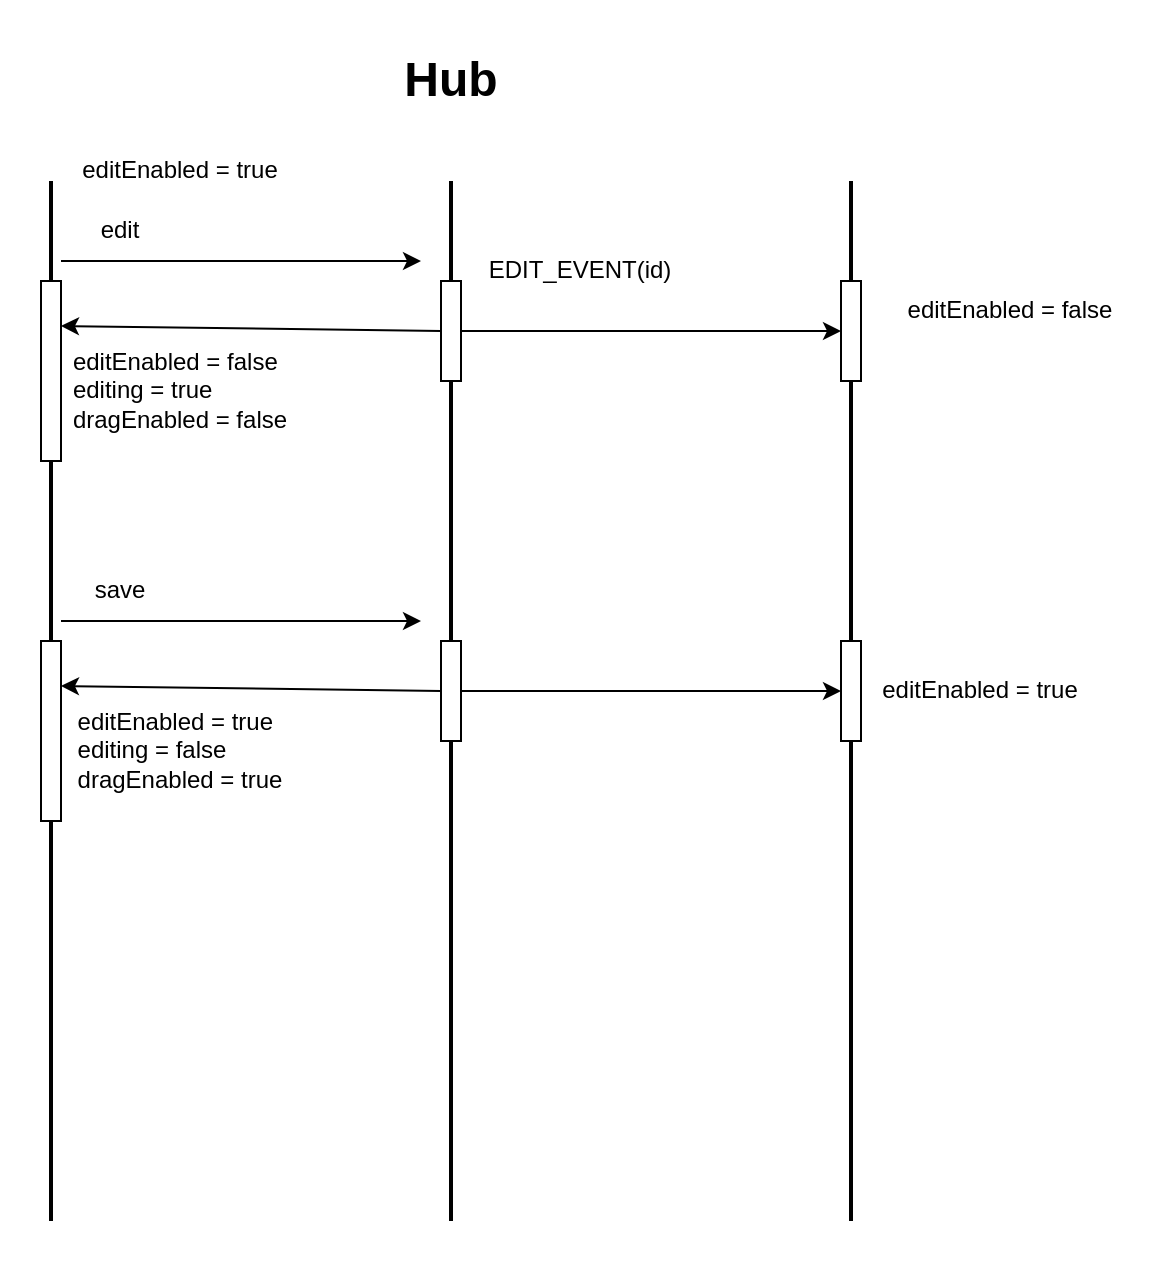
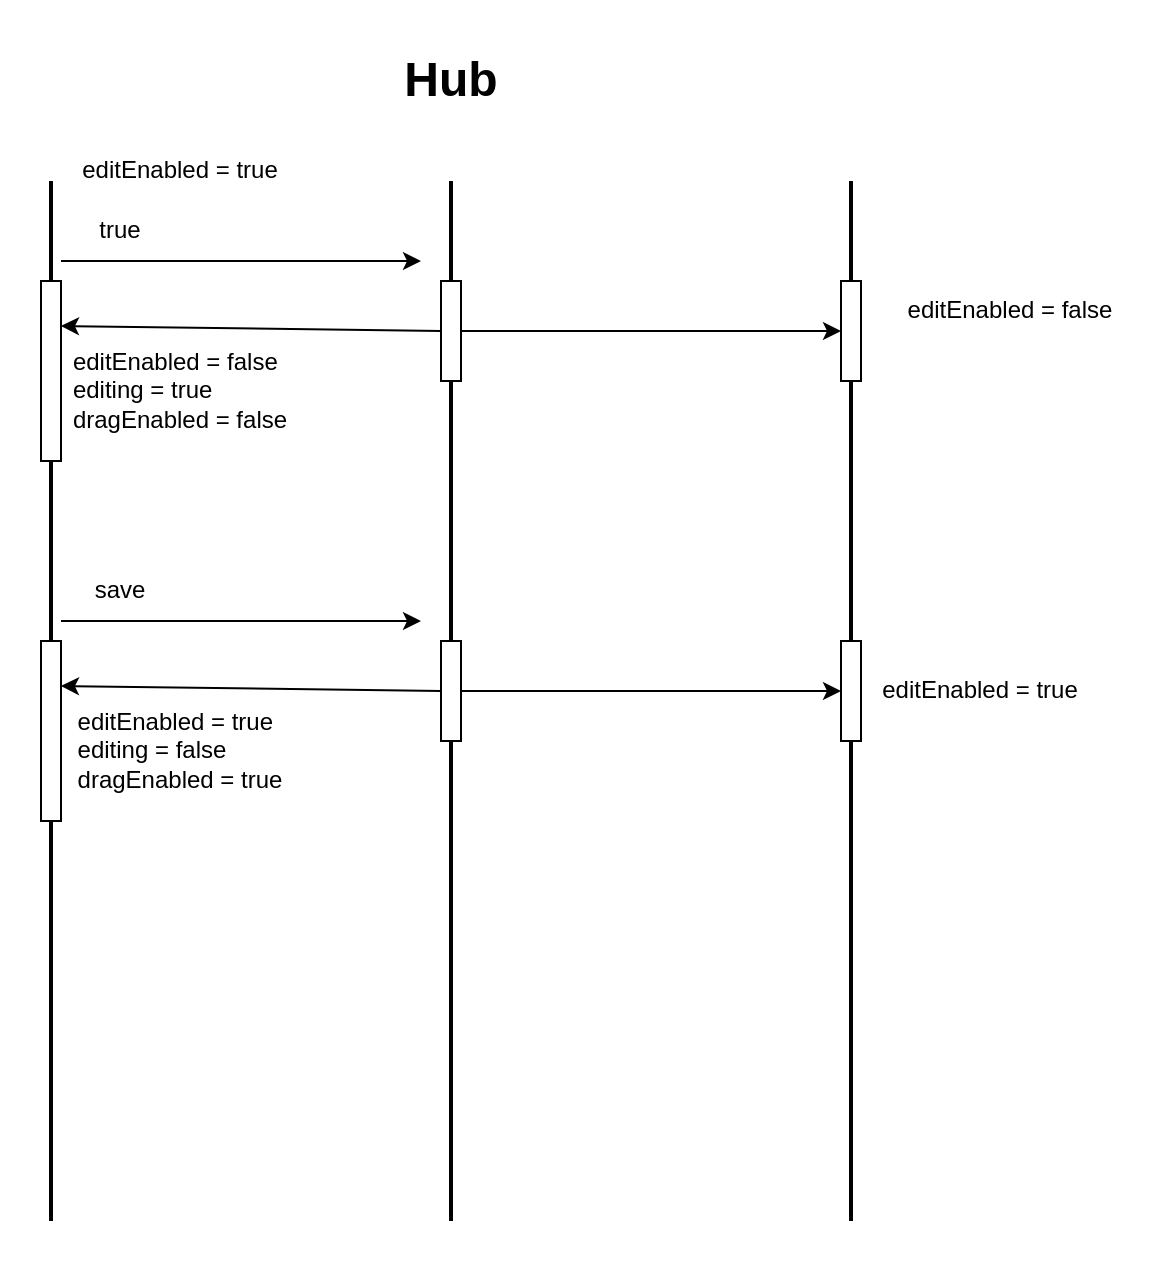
(121, 231) -> (121, 231)
(581, 271) -> none
